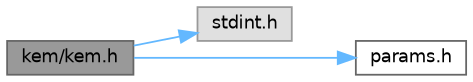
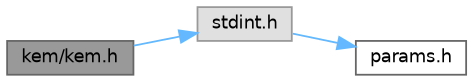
(236, 58) -> (315, 38)
